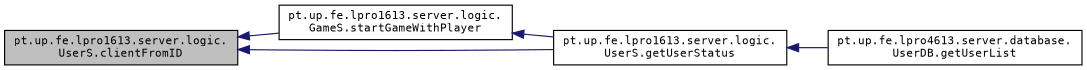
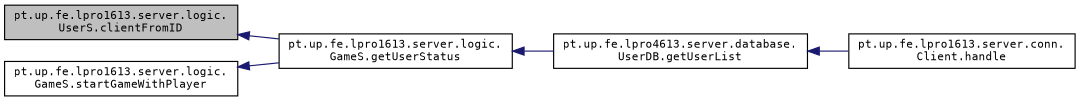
(264, 35) -> none
(670, 48) -> (396, 51)
none -> (962, 51)
